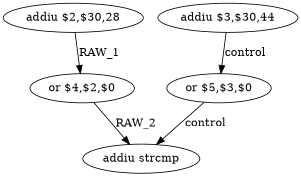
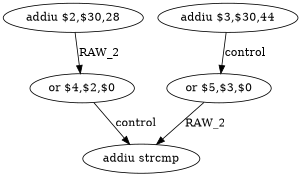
(100, 53) -> (100, 53)
(136, 123) -> (136, 123)
(206, 123) -> (206, 123)
